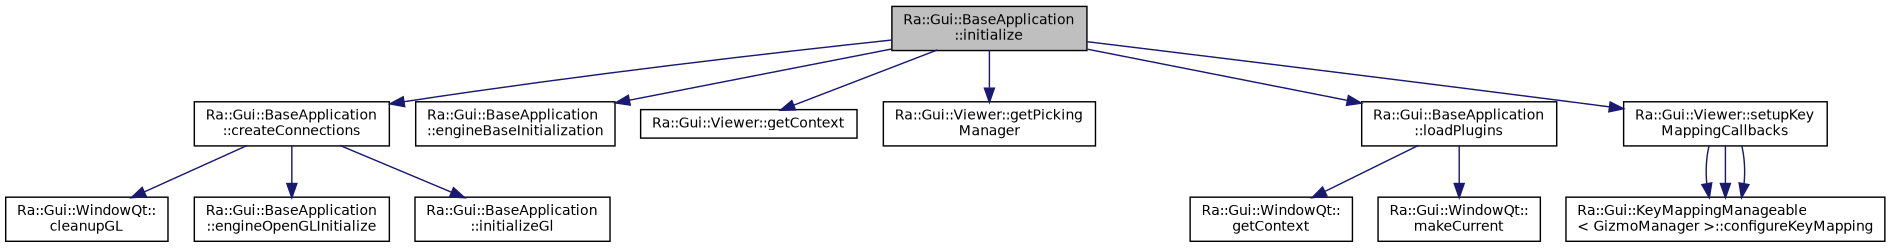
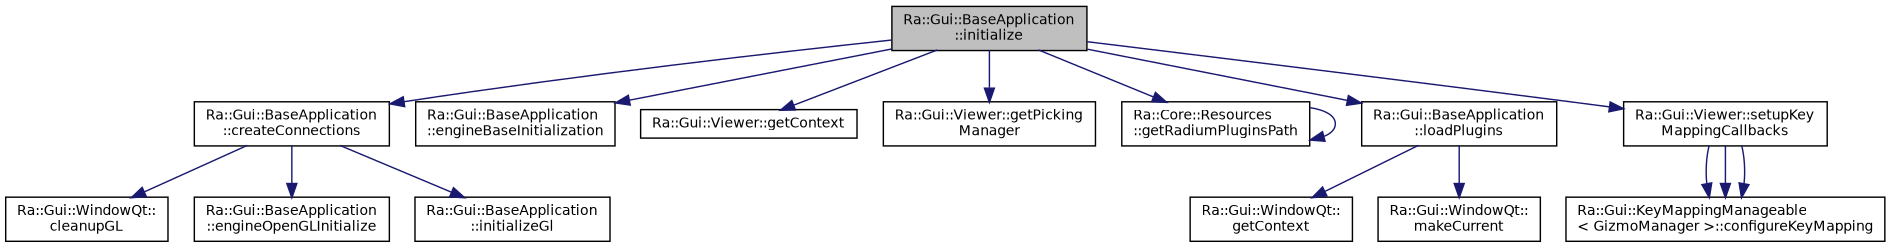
none -> (1216, 124)
